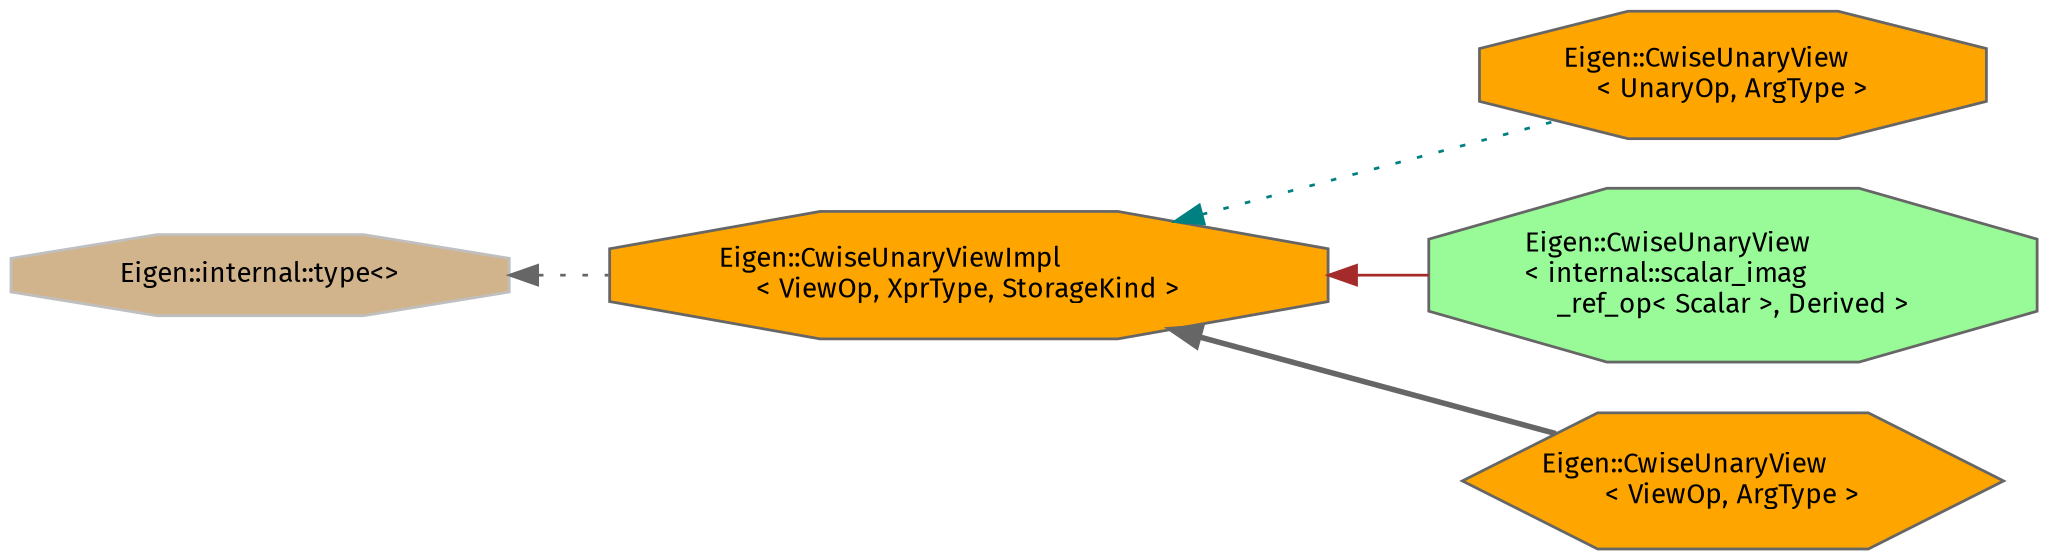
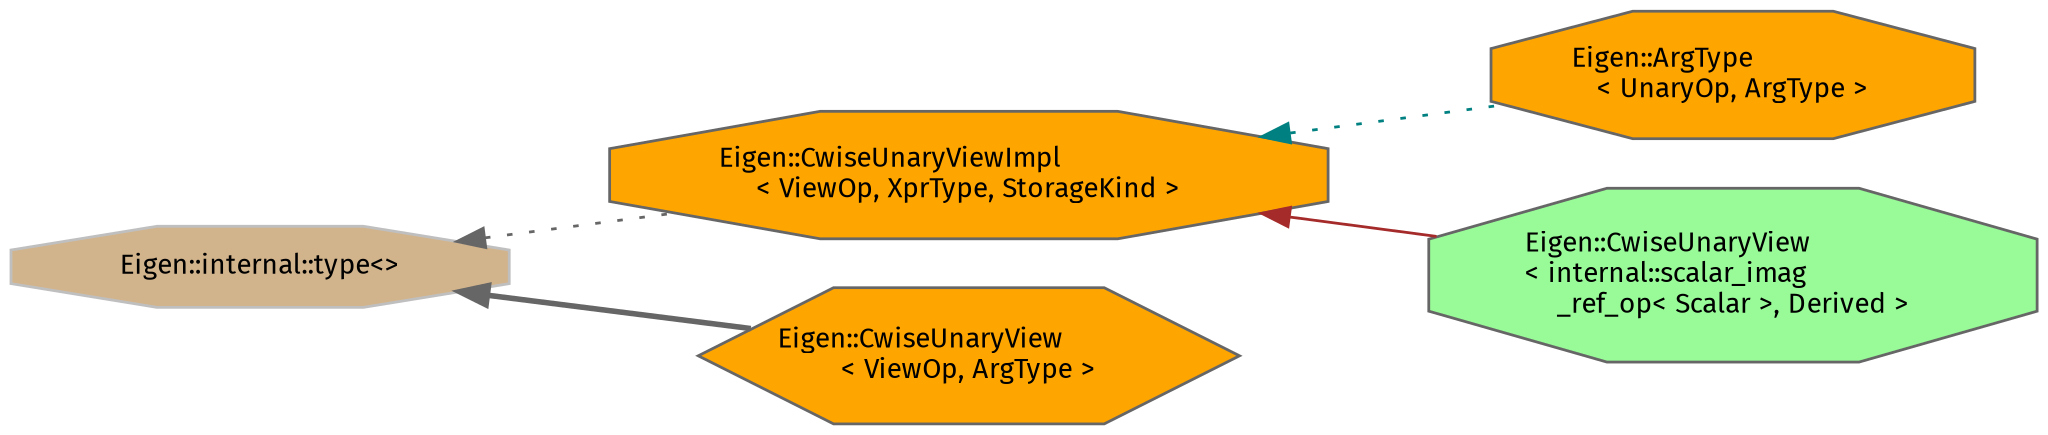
(1733, 75) -> (1733, 75)
(1377, 385) -> (619, 312)
